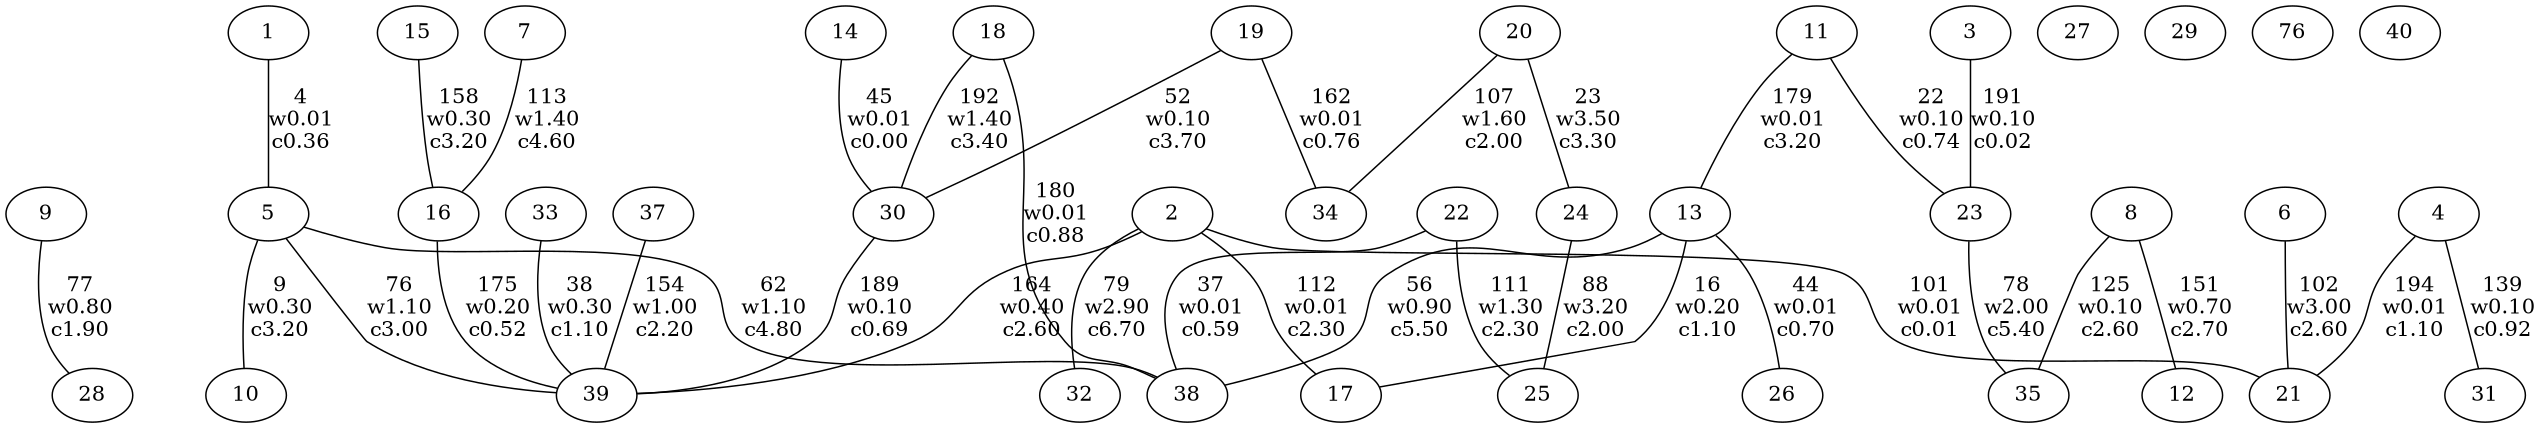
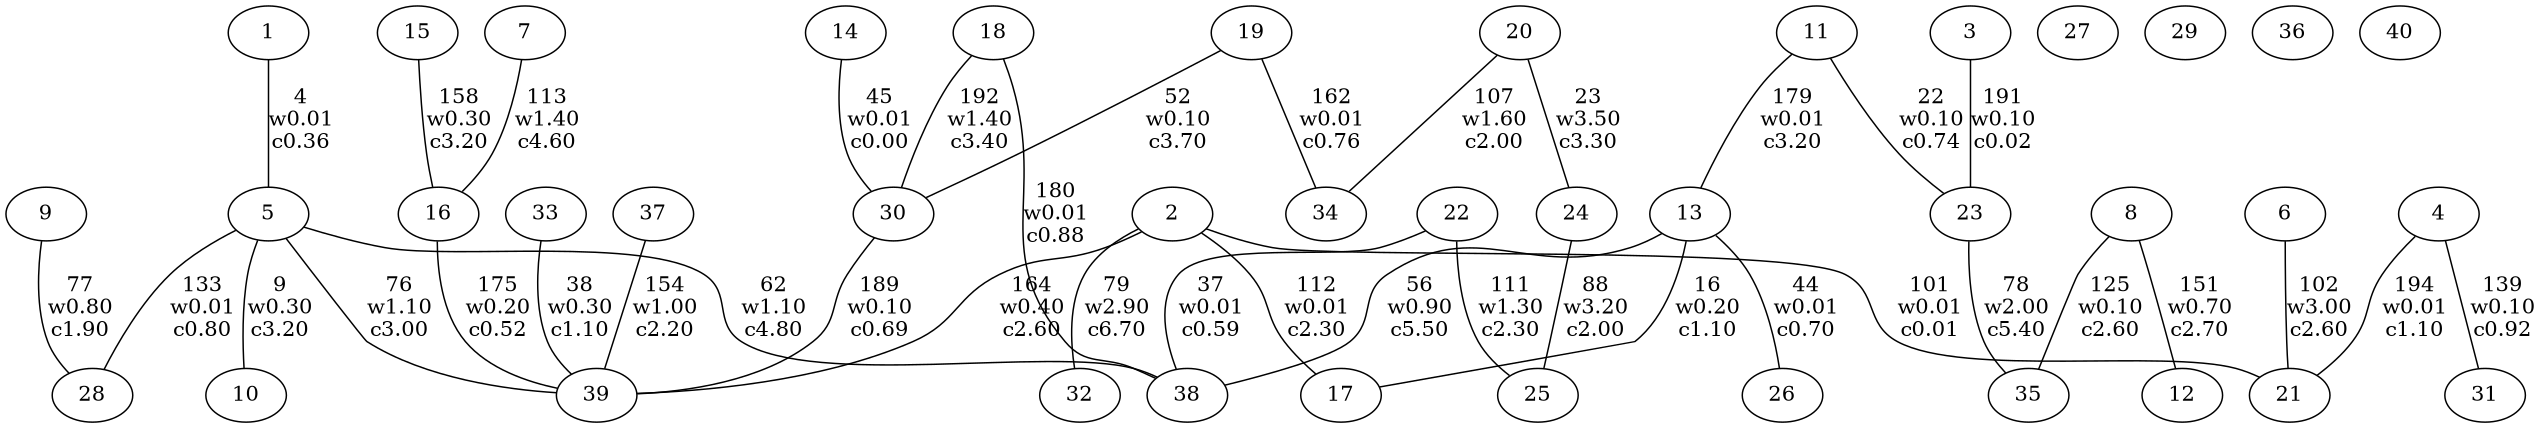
(2293, 33) -> (2293, 33)
none -> (157, 288)
